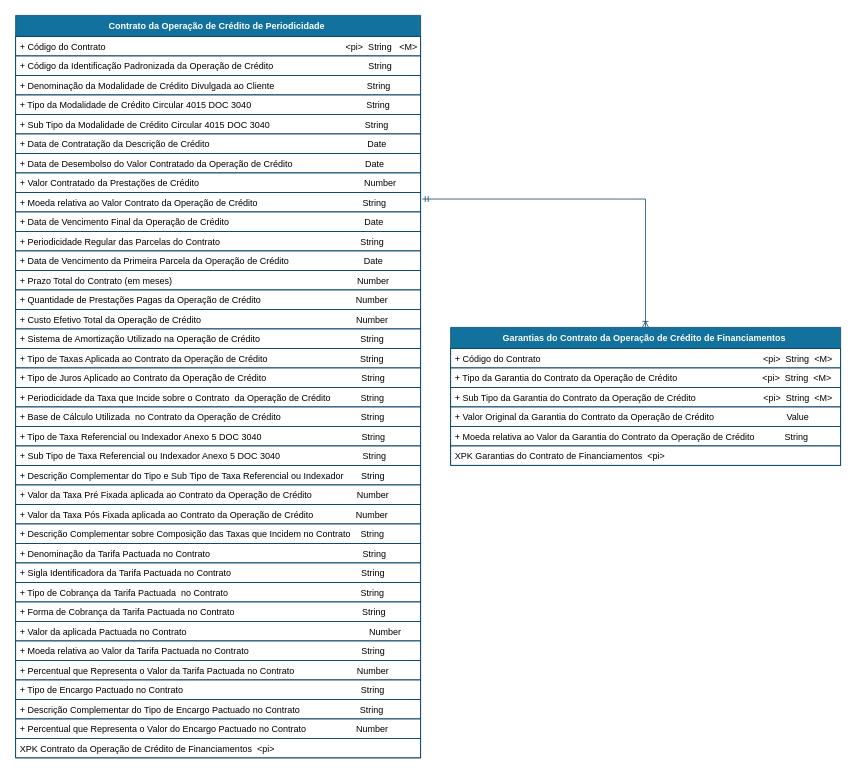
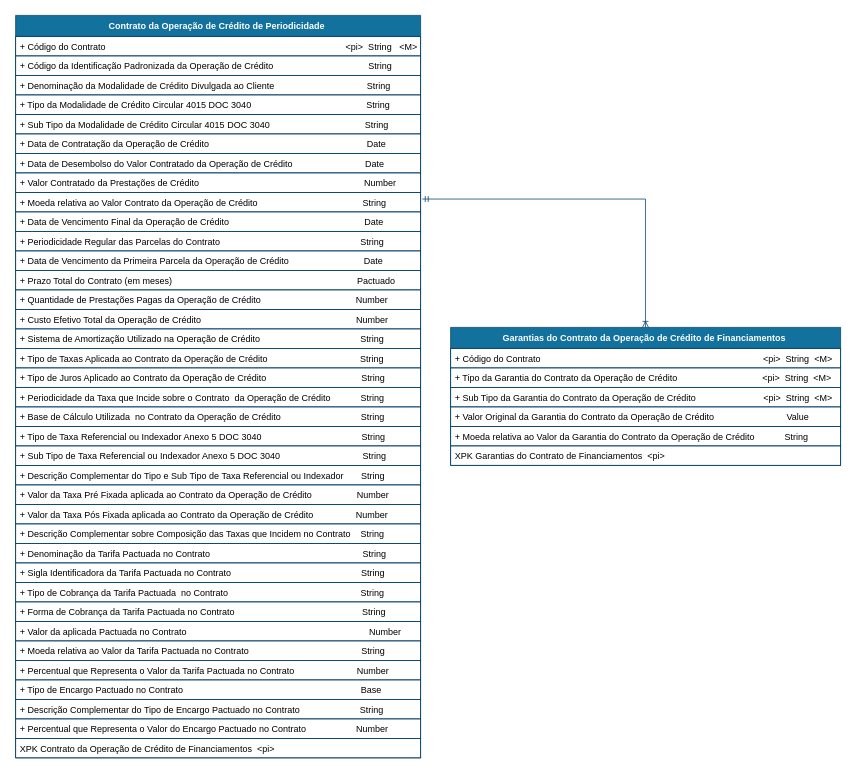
(255, 144) -> (254, 144)
(260, 281) -> (265, 281)
(259, 690) -> (255, 690)
